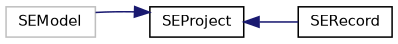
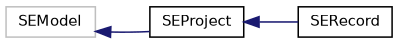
(115, 12) -> (130, 32)
